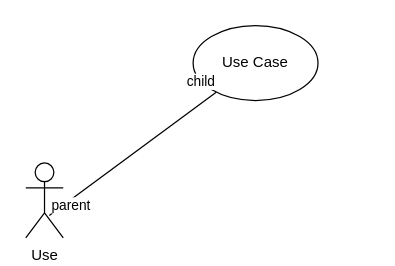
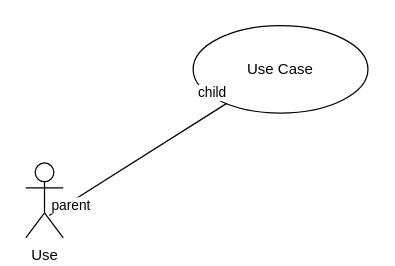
(256, 63) -> (281, 69)
